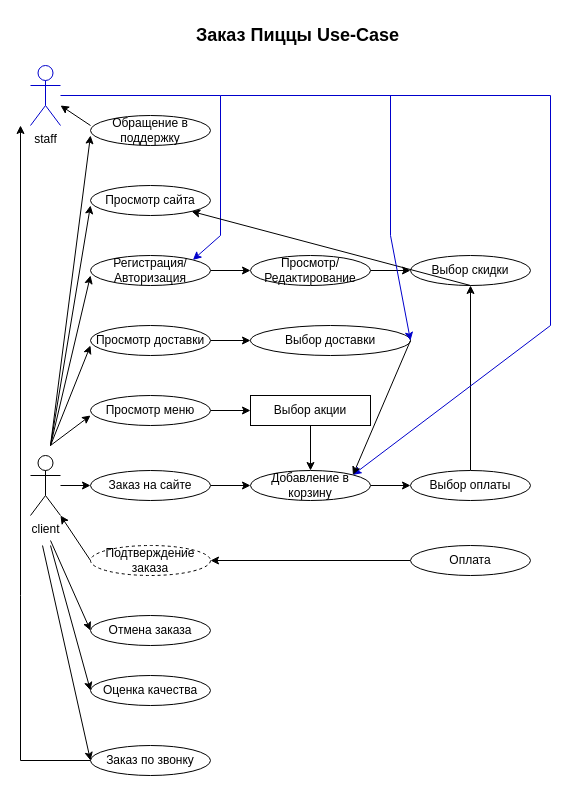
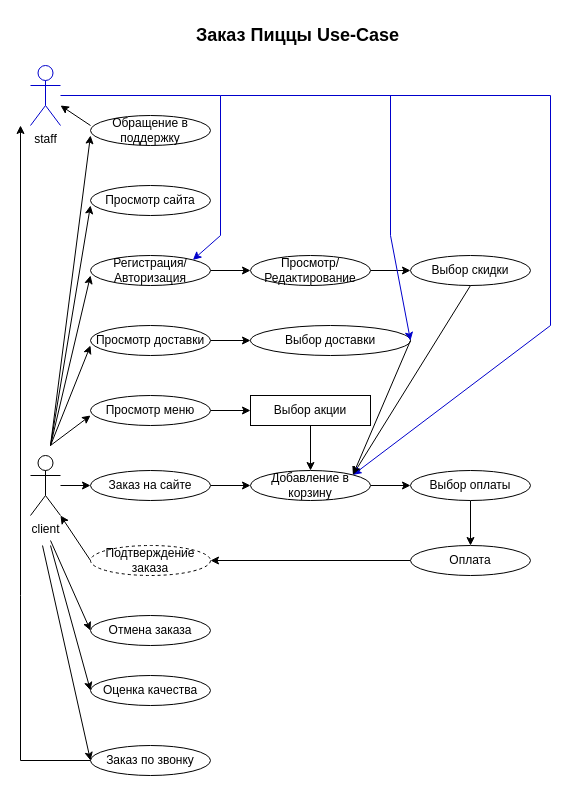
(334, 249) -> (414, 377)
(471, 381) -> (471, 520)
